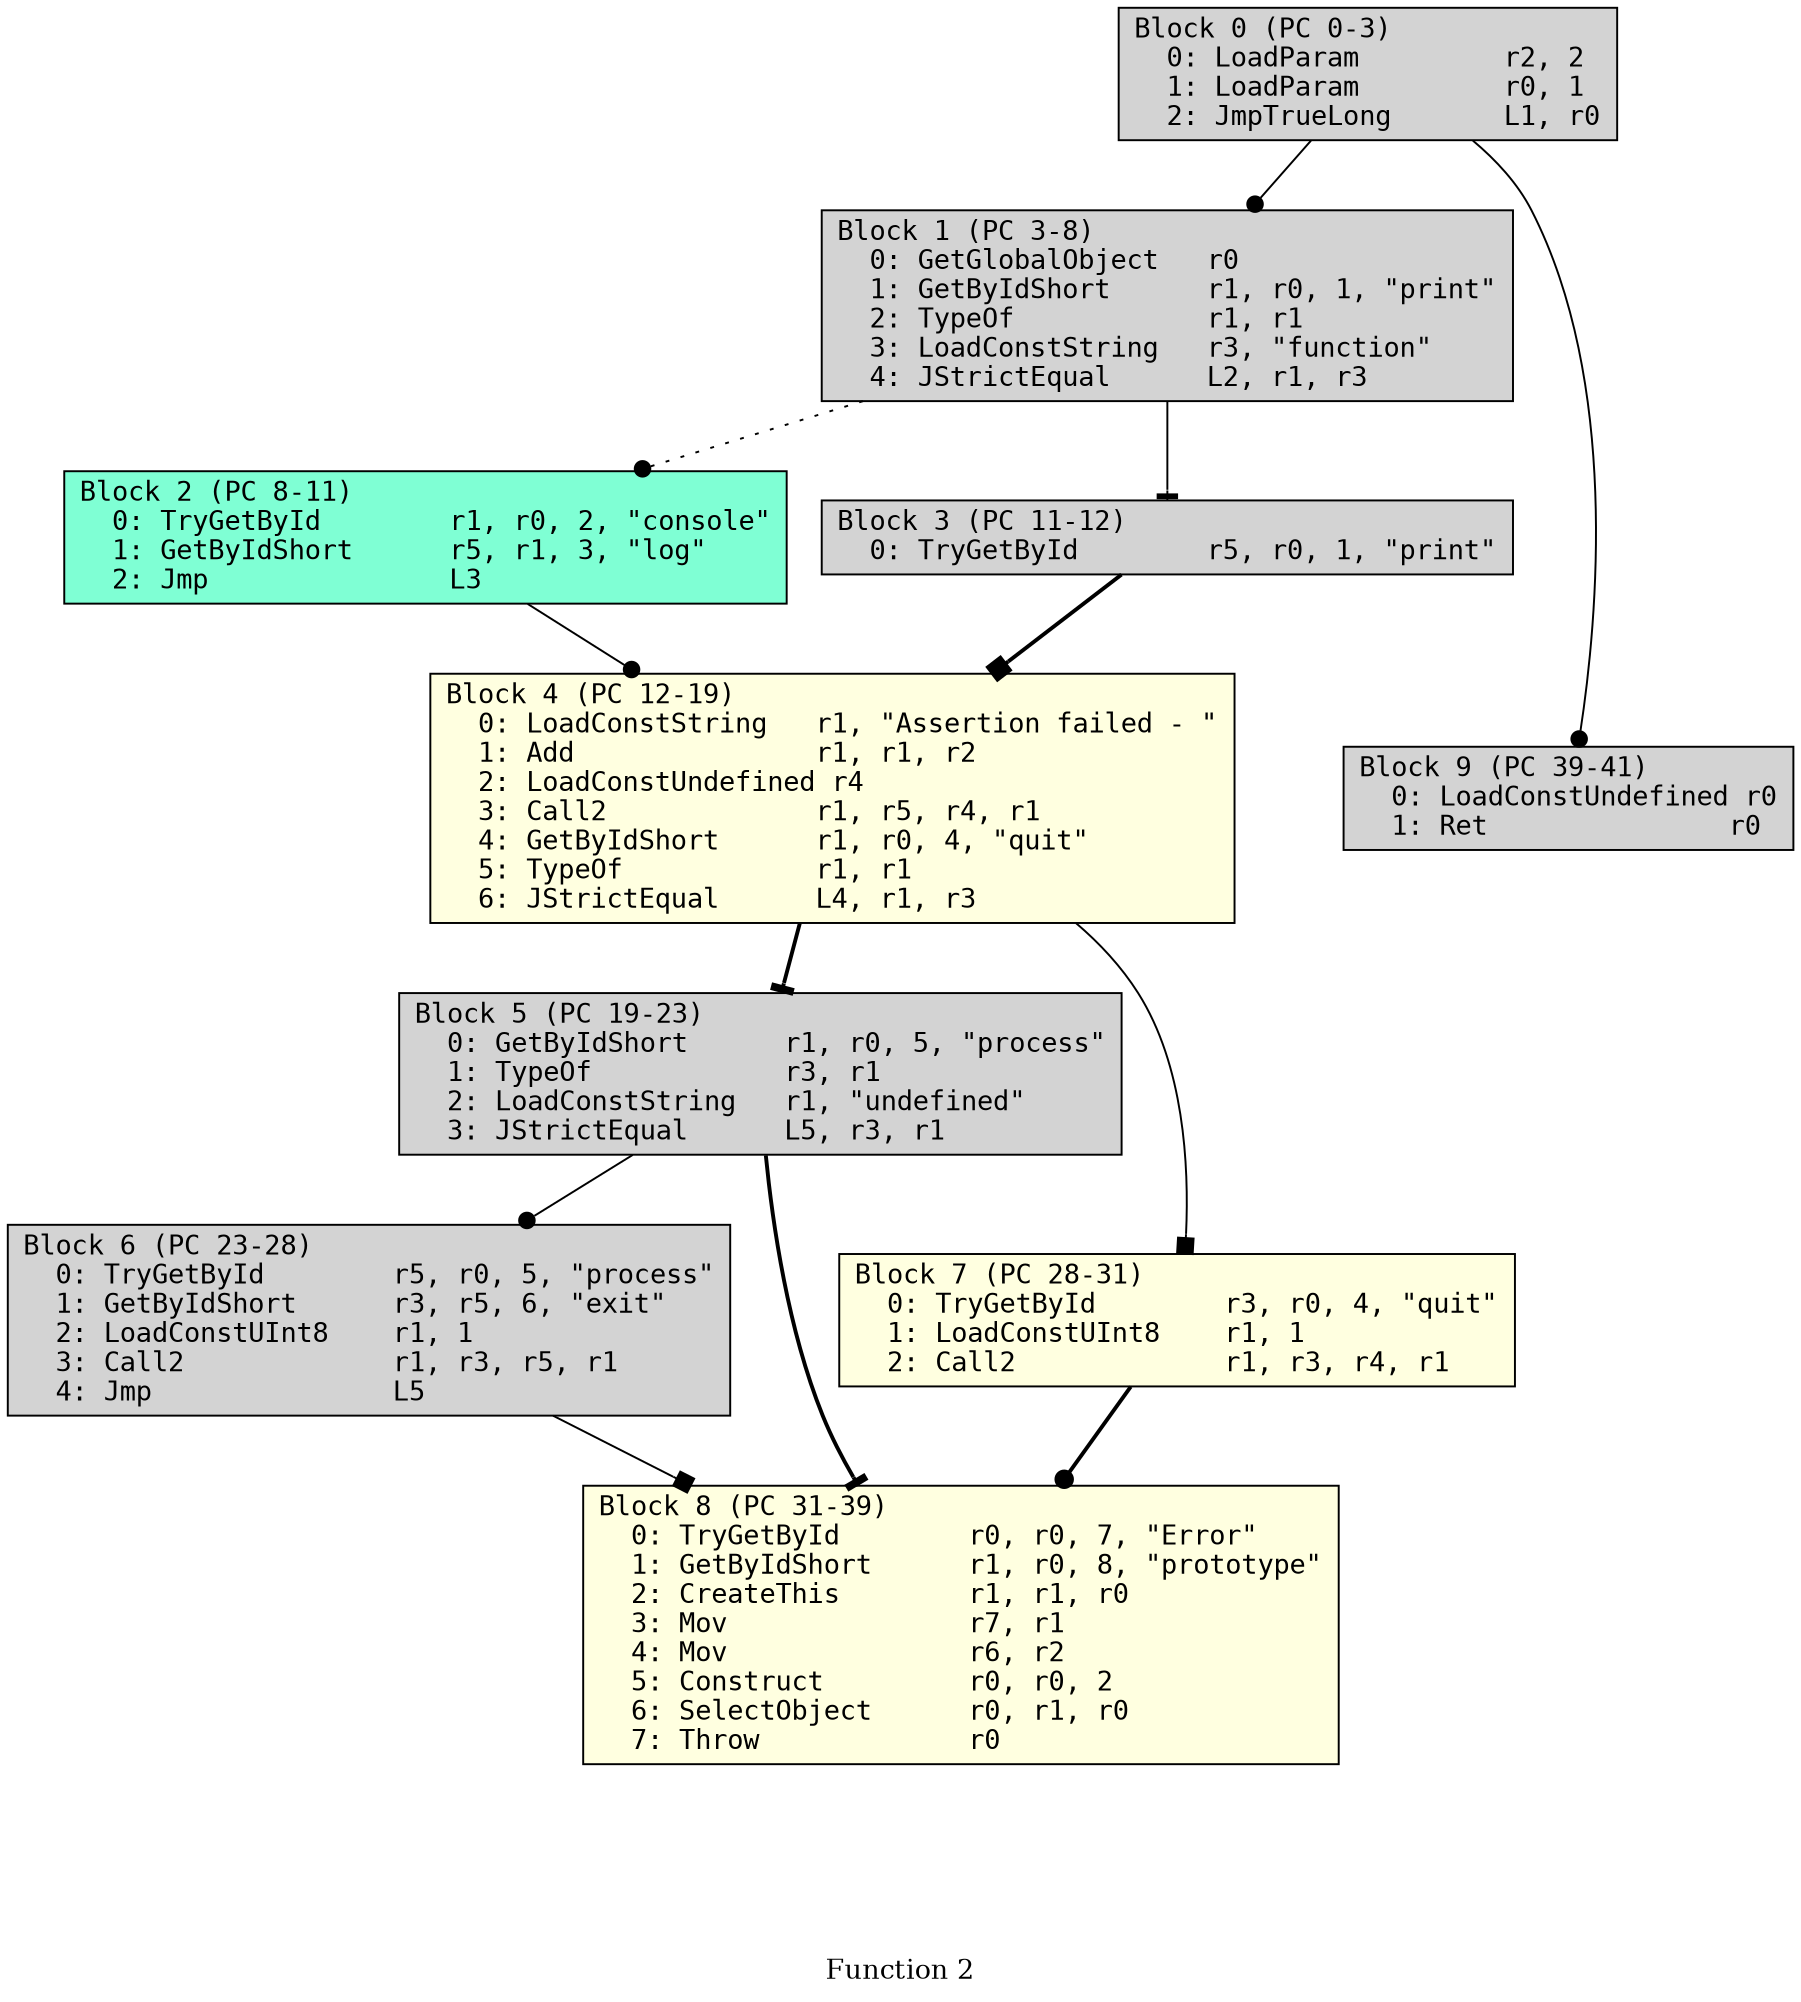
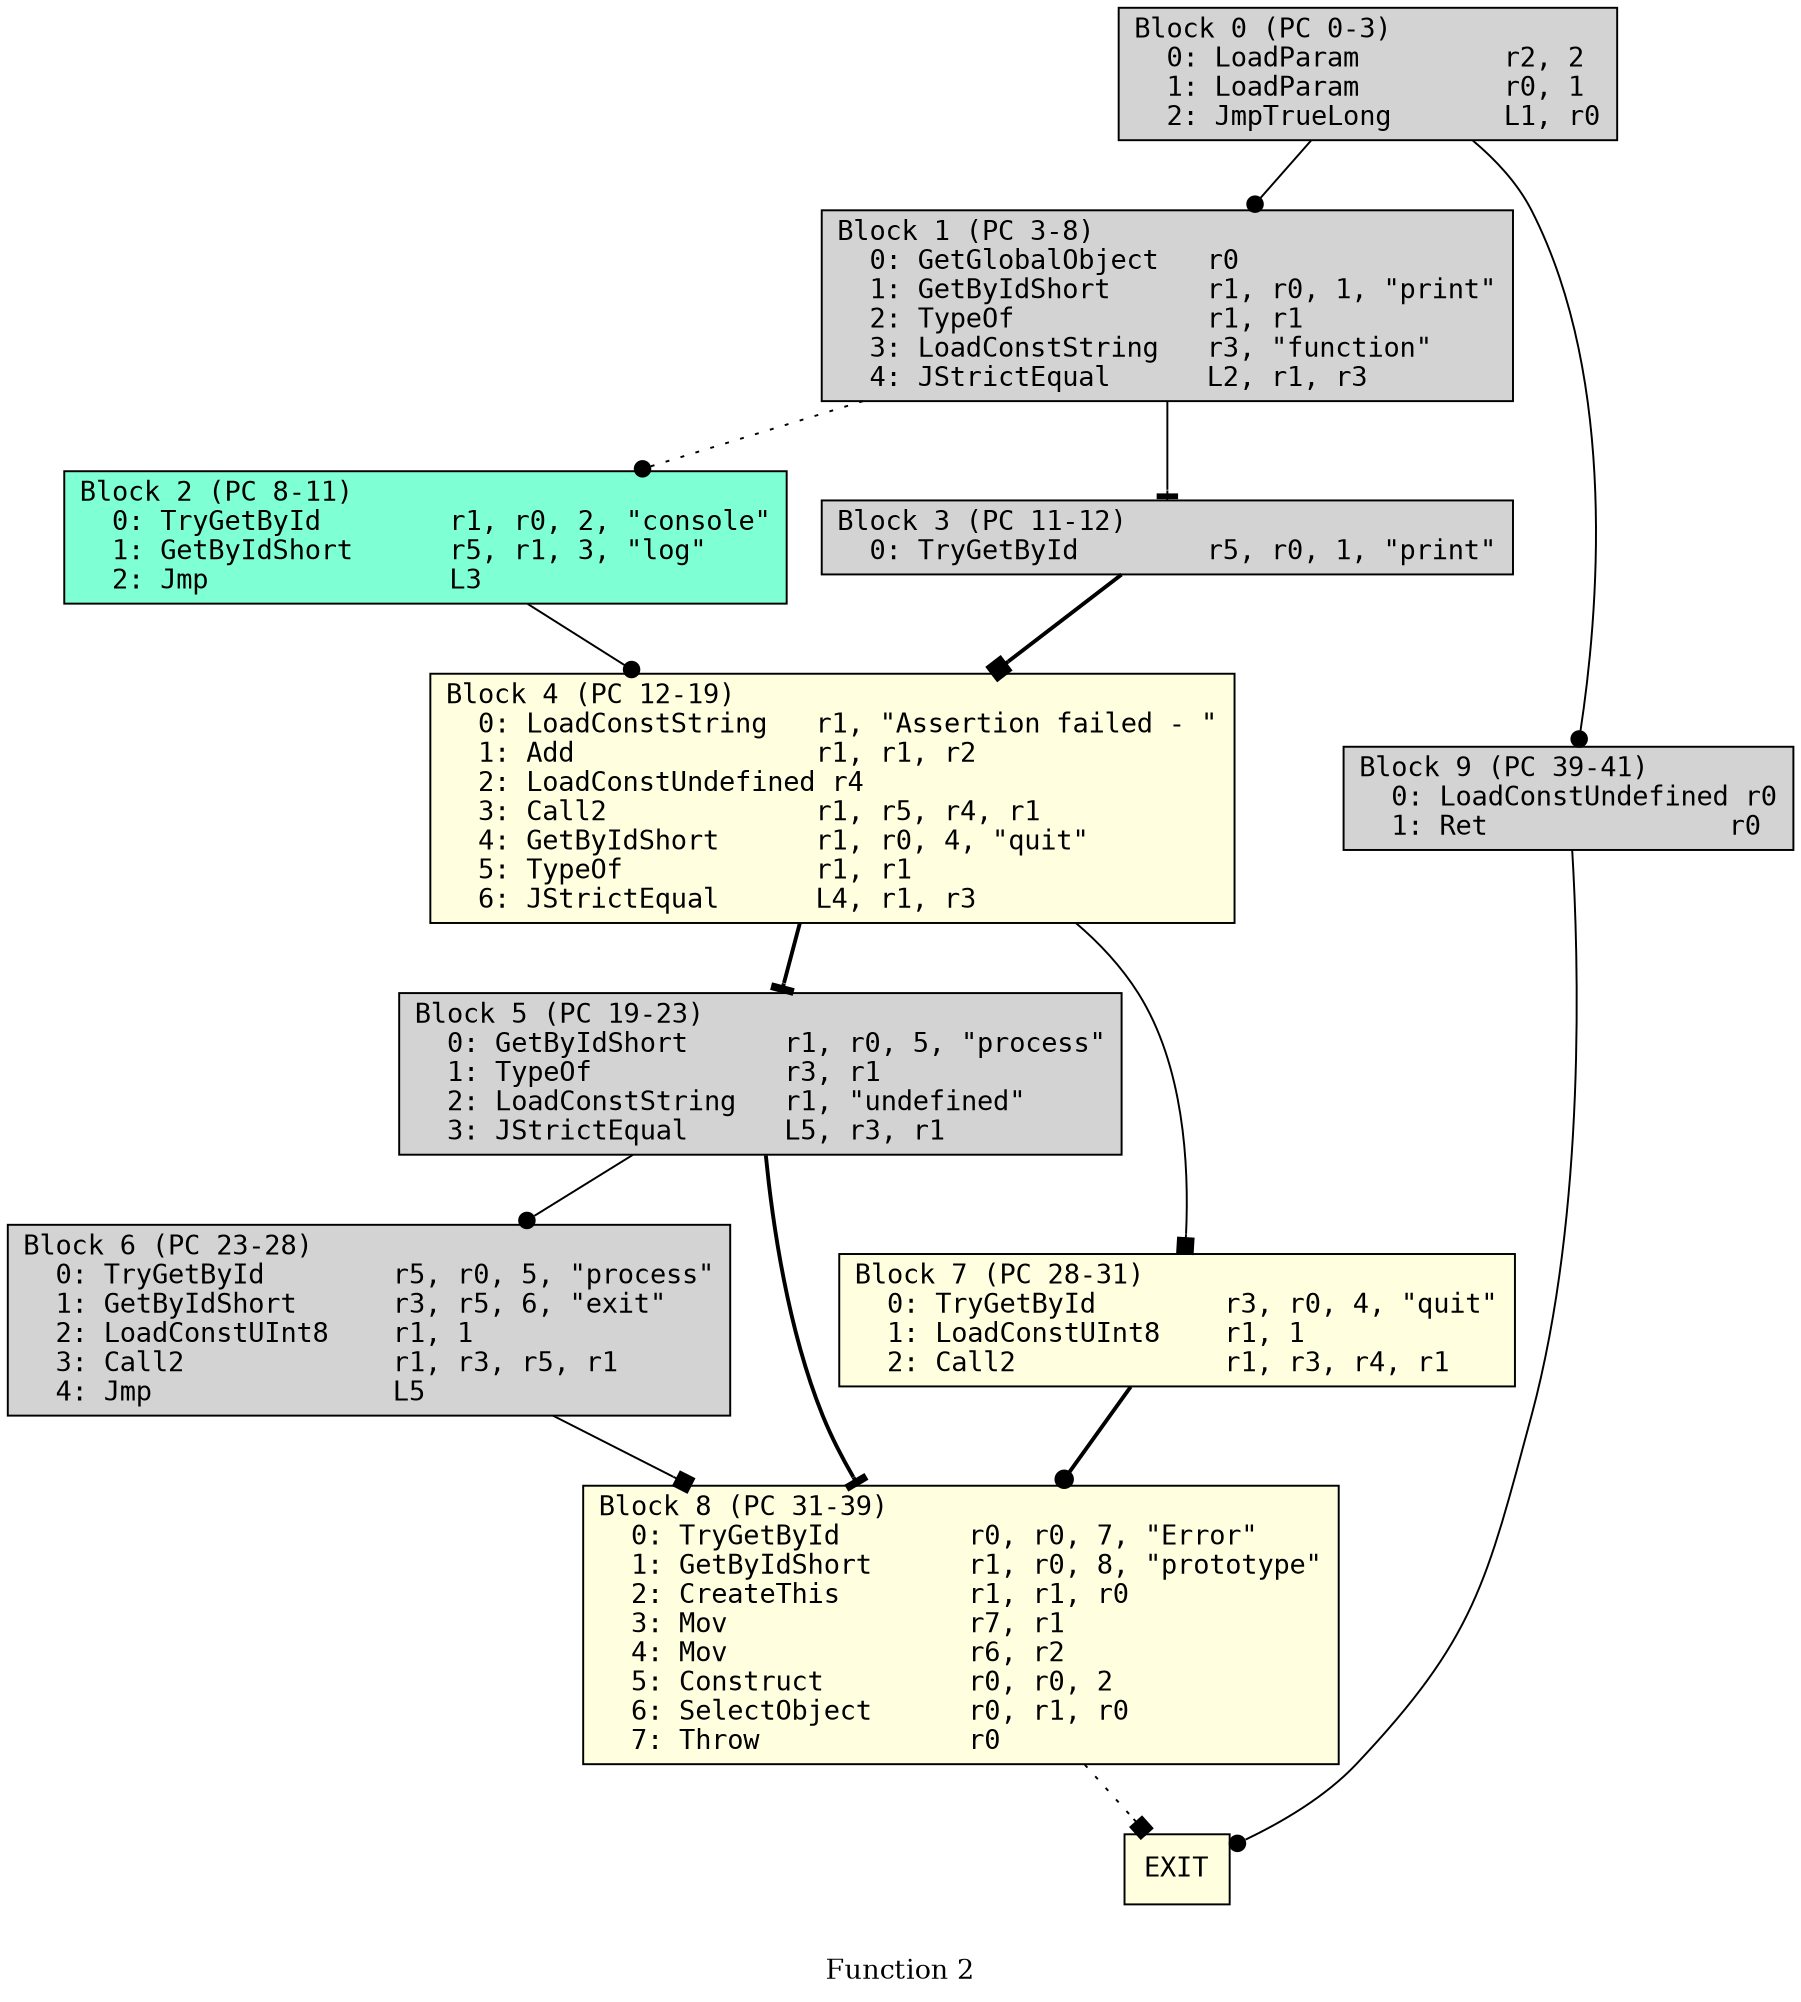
none -> (1177, 1869)
